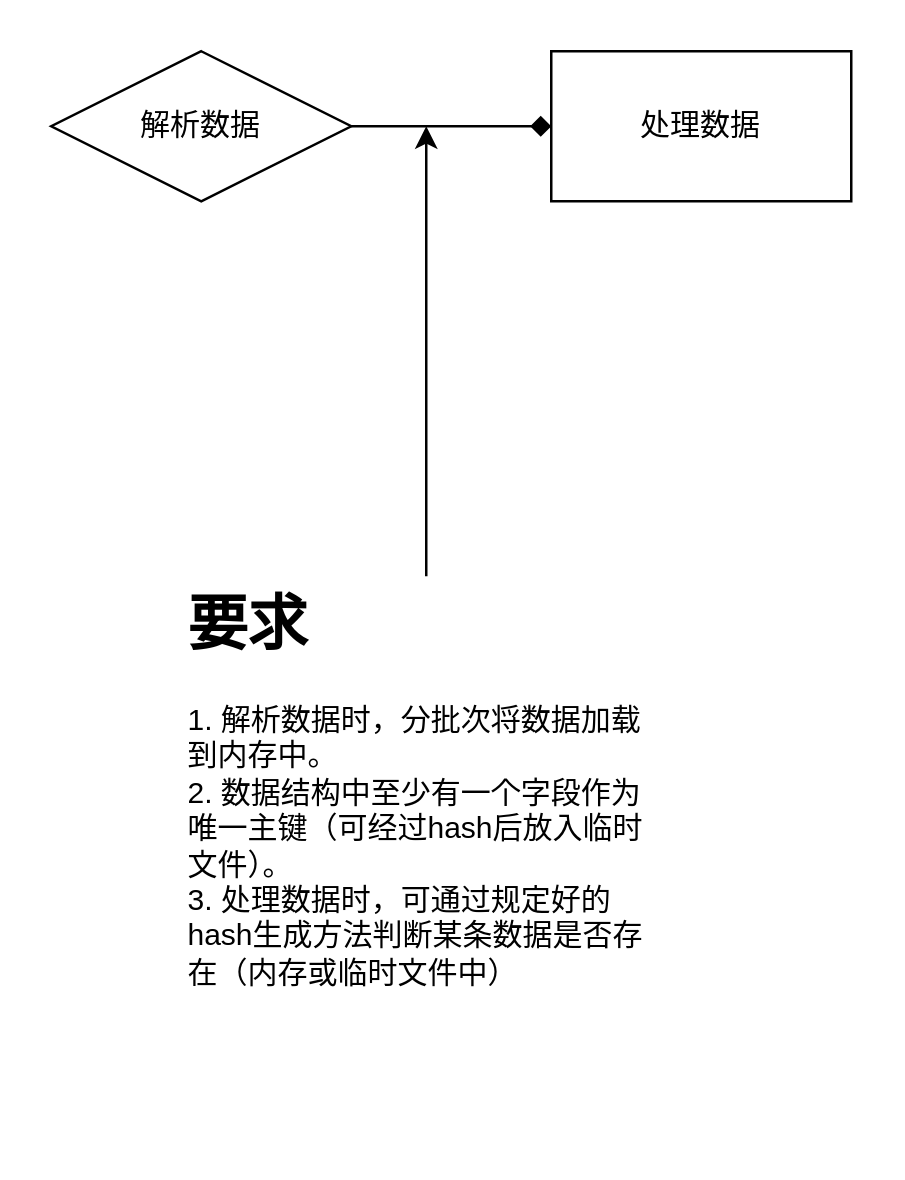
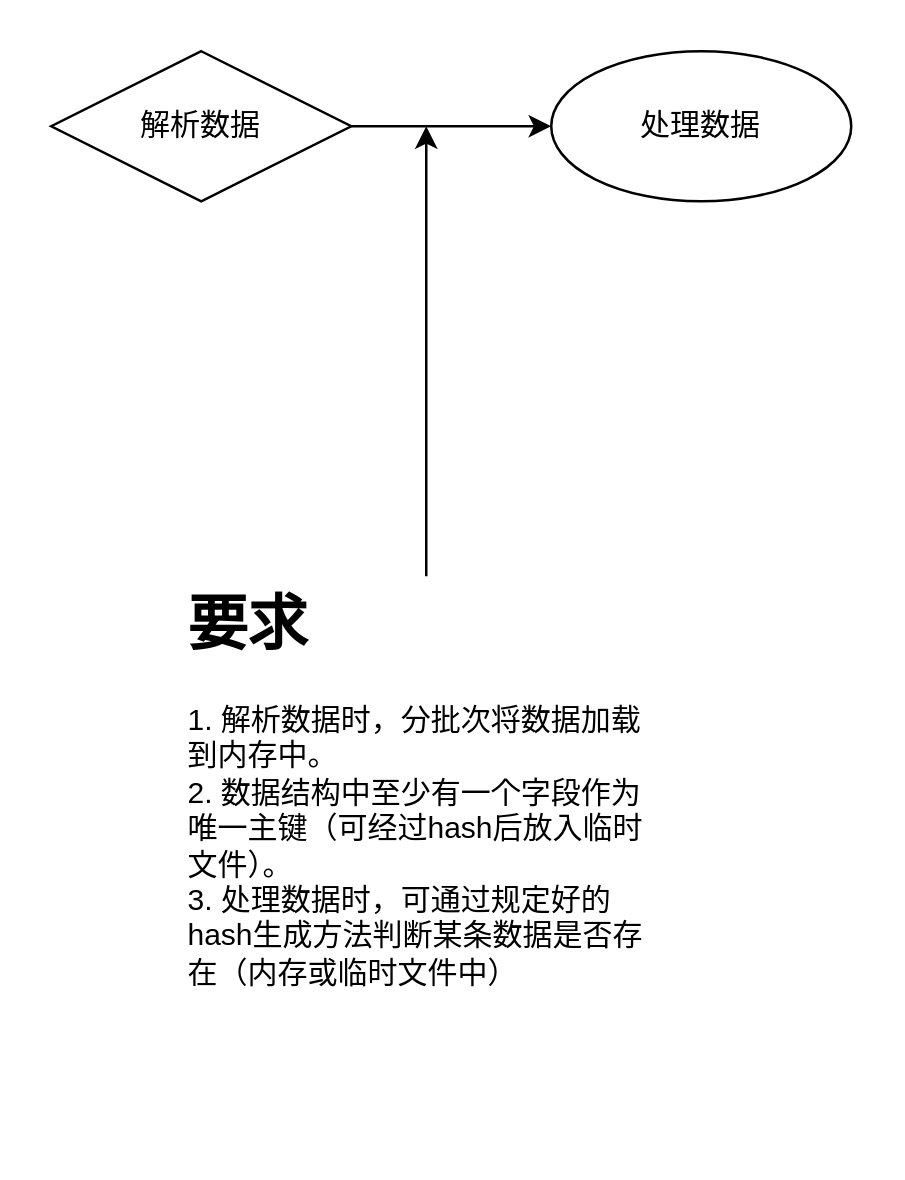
(531, 126) -> (532, 126)
(701, 126) -> (701, 126)
